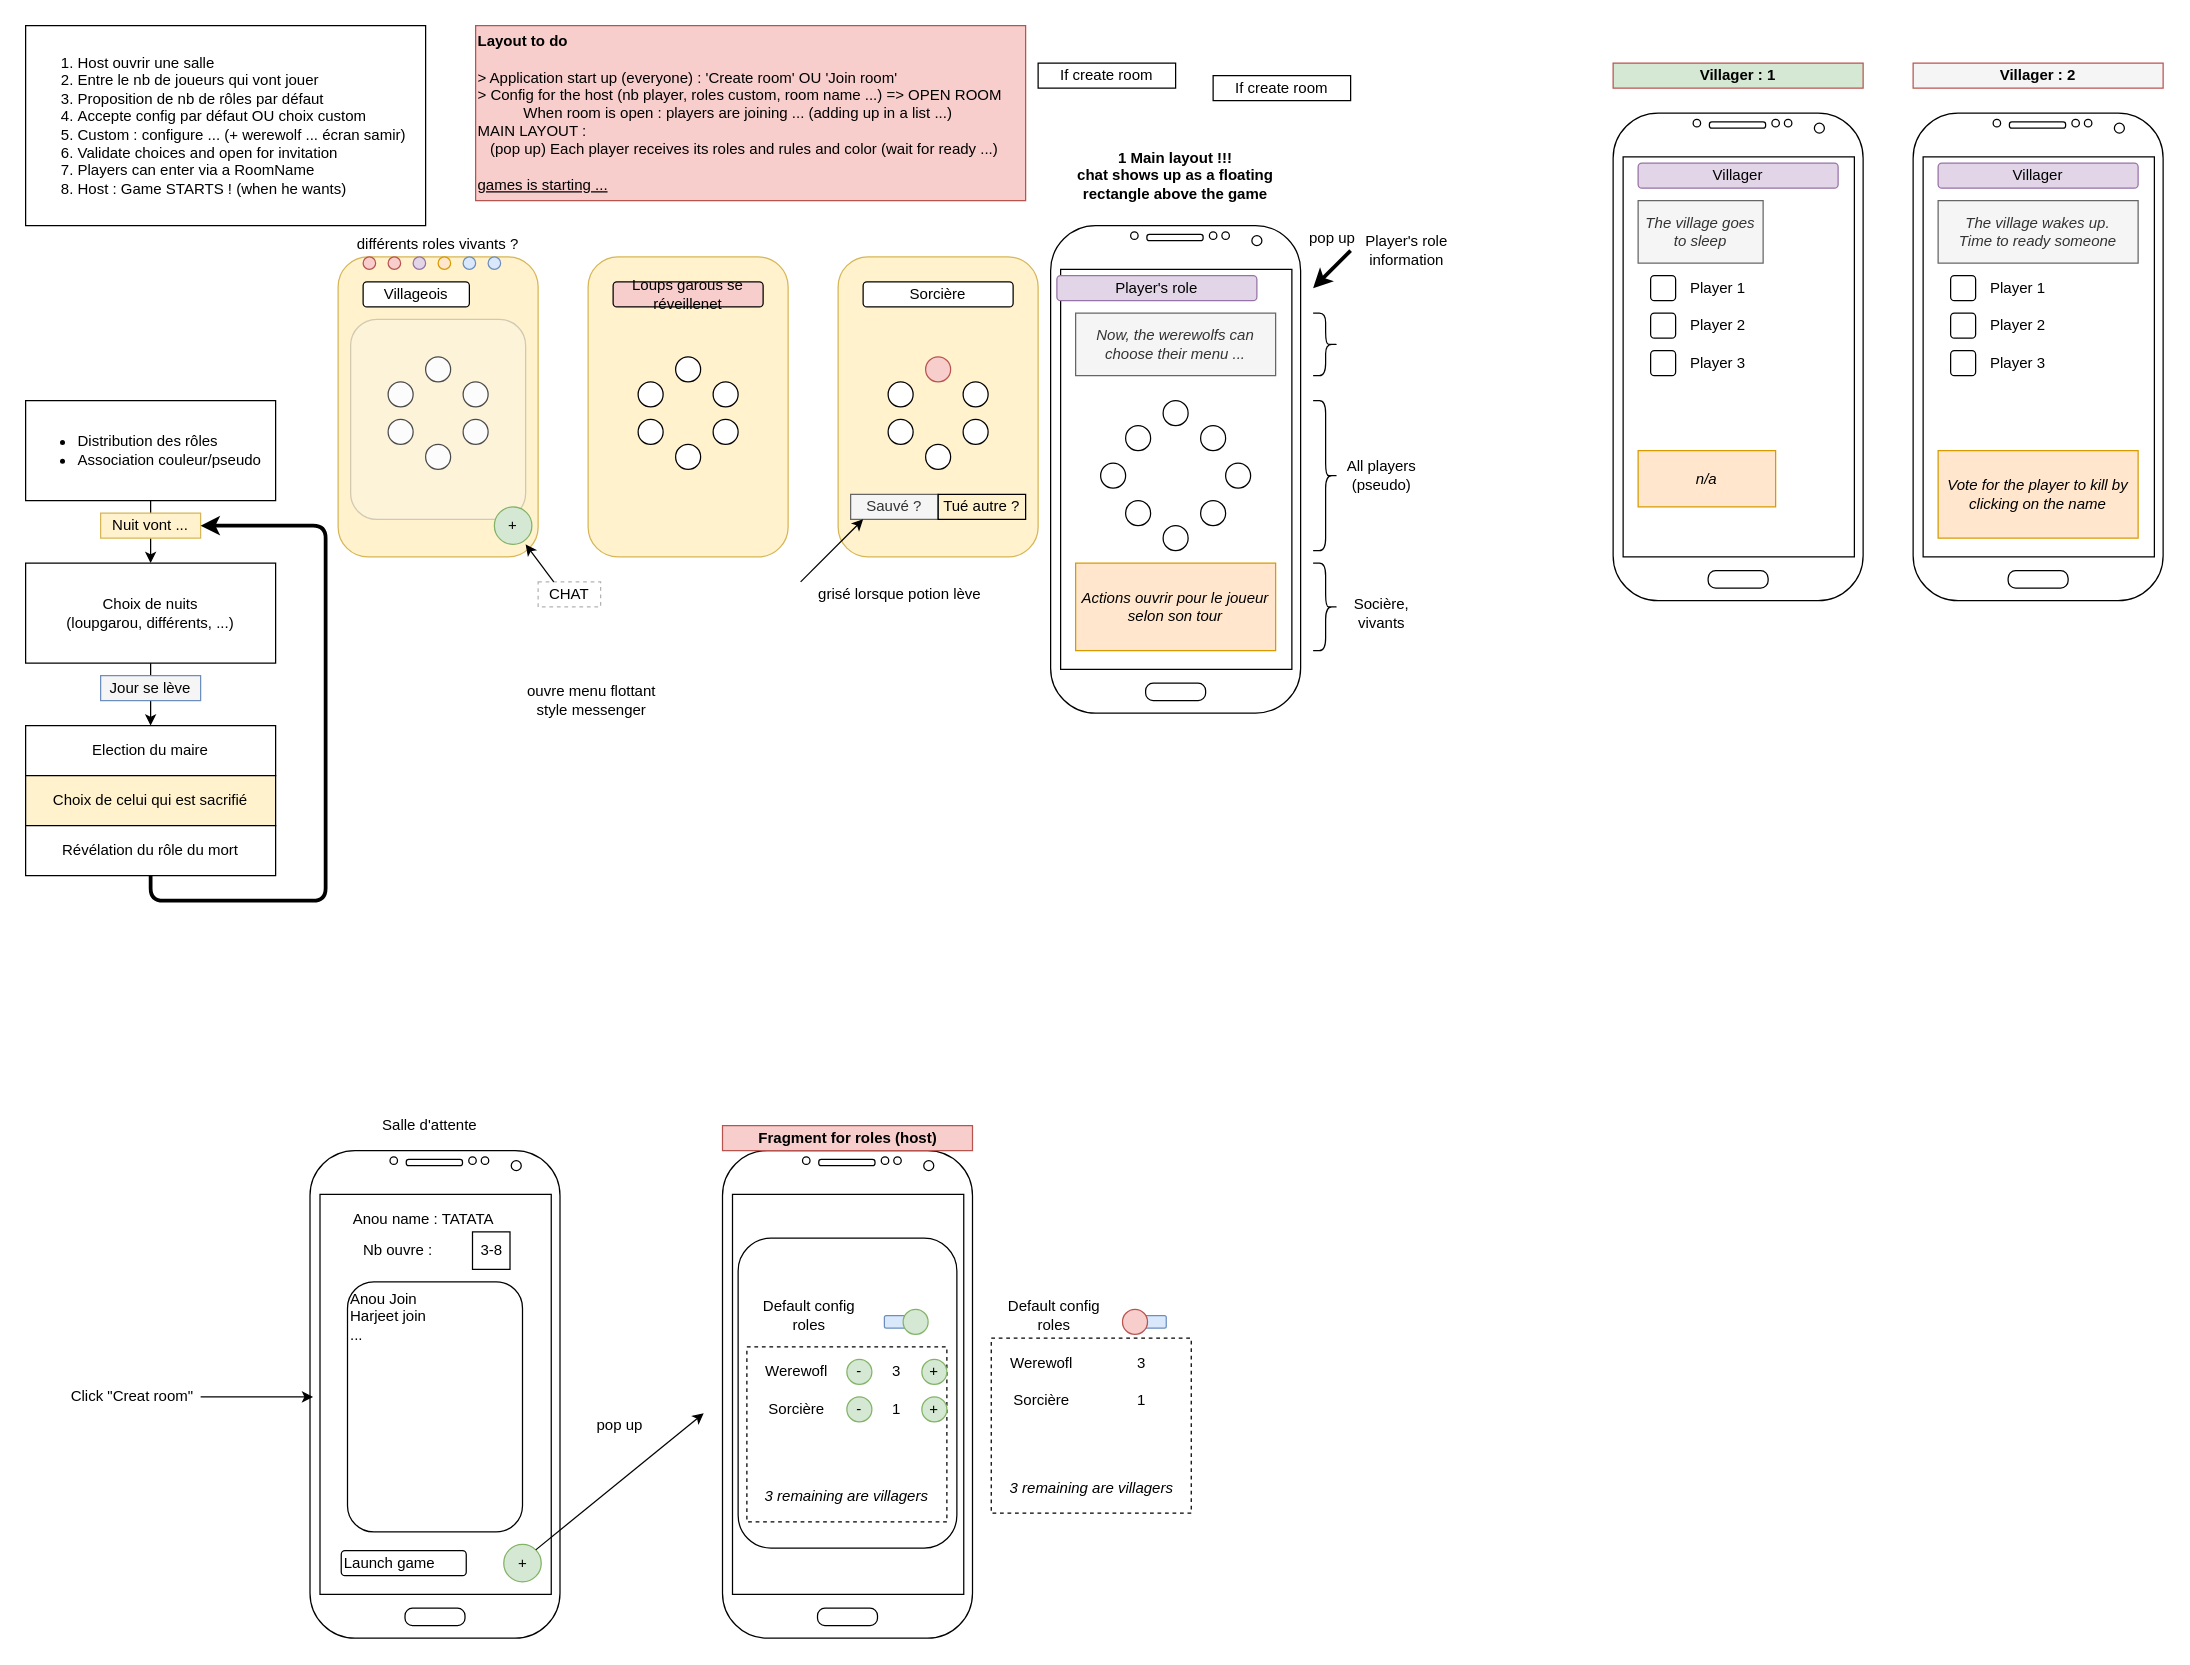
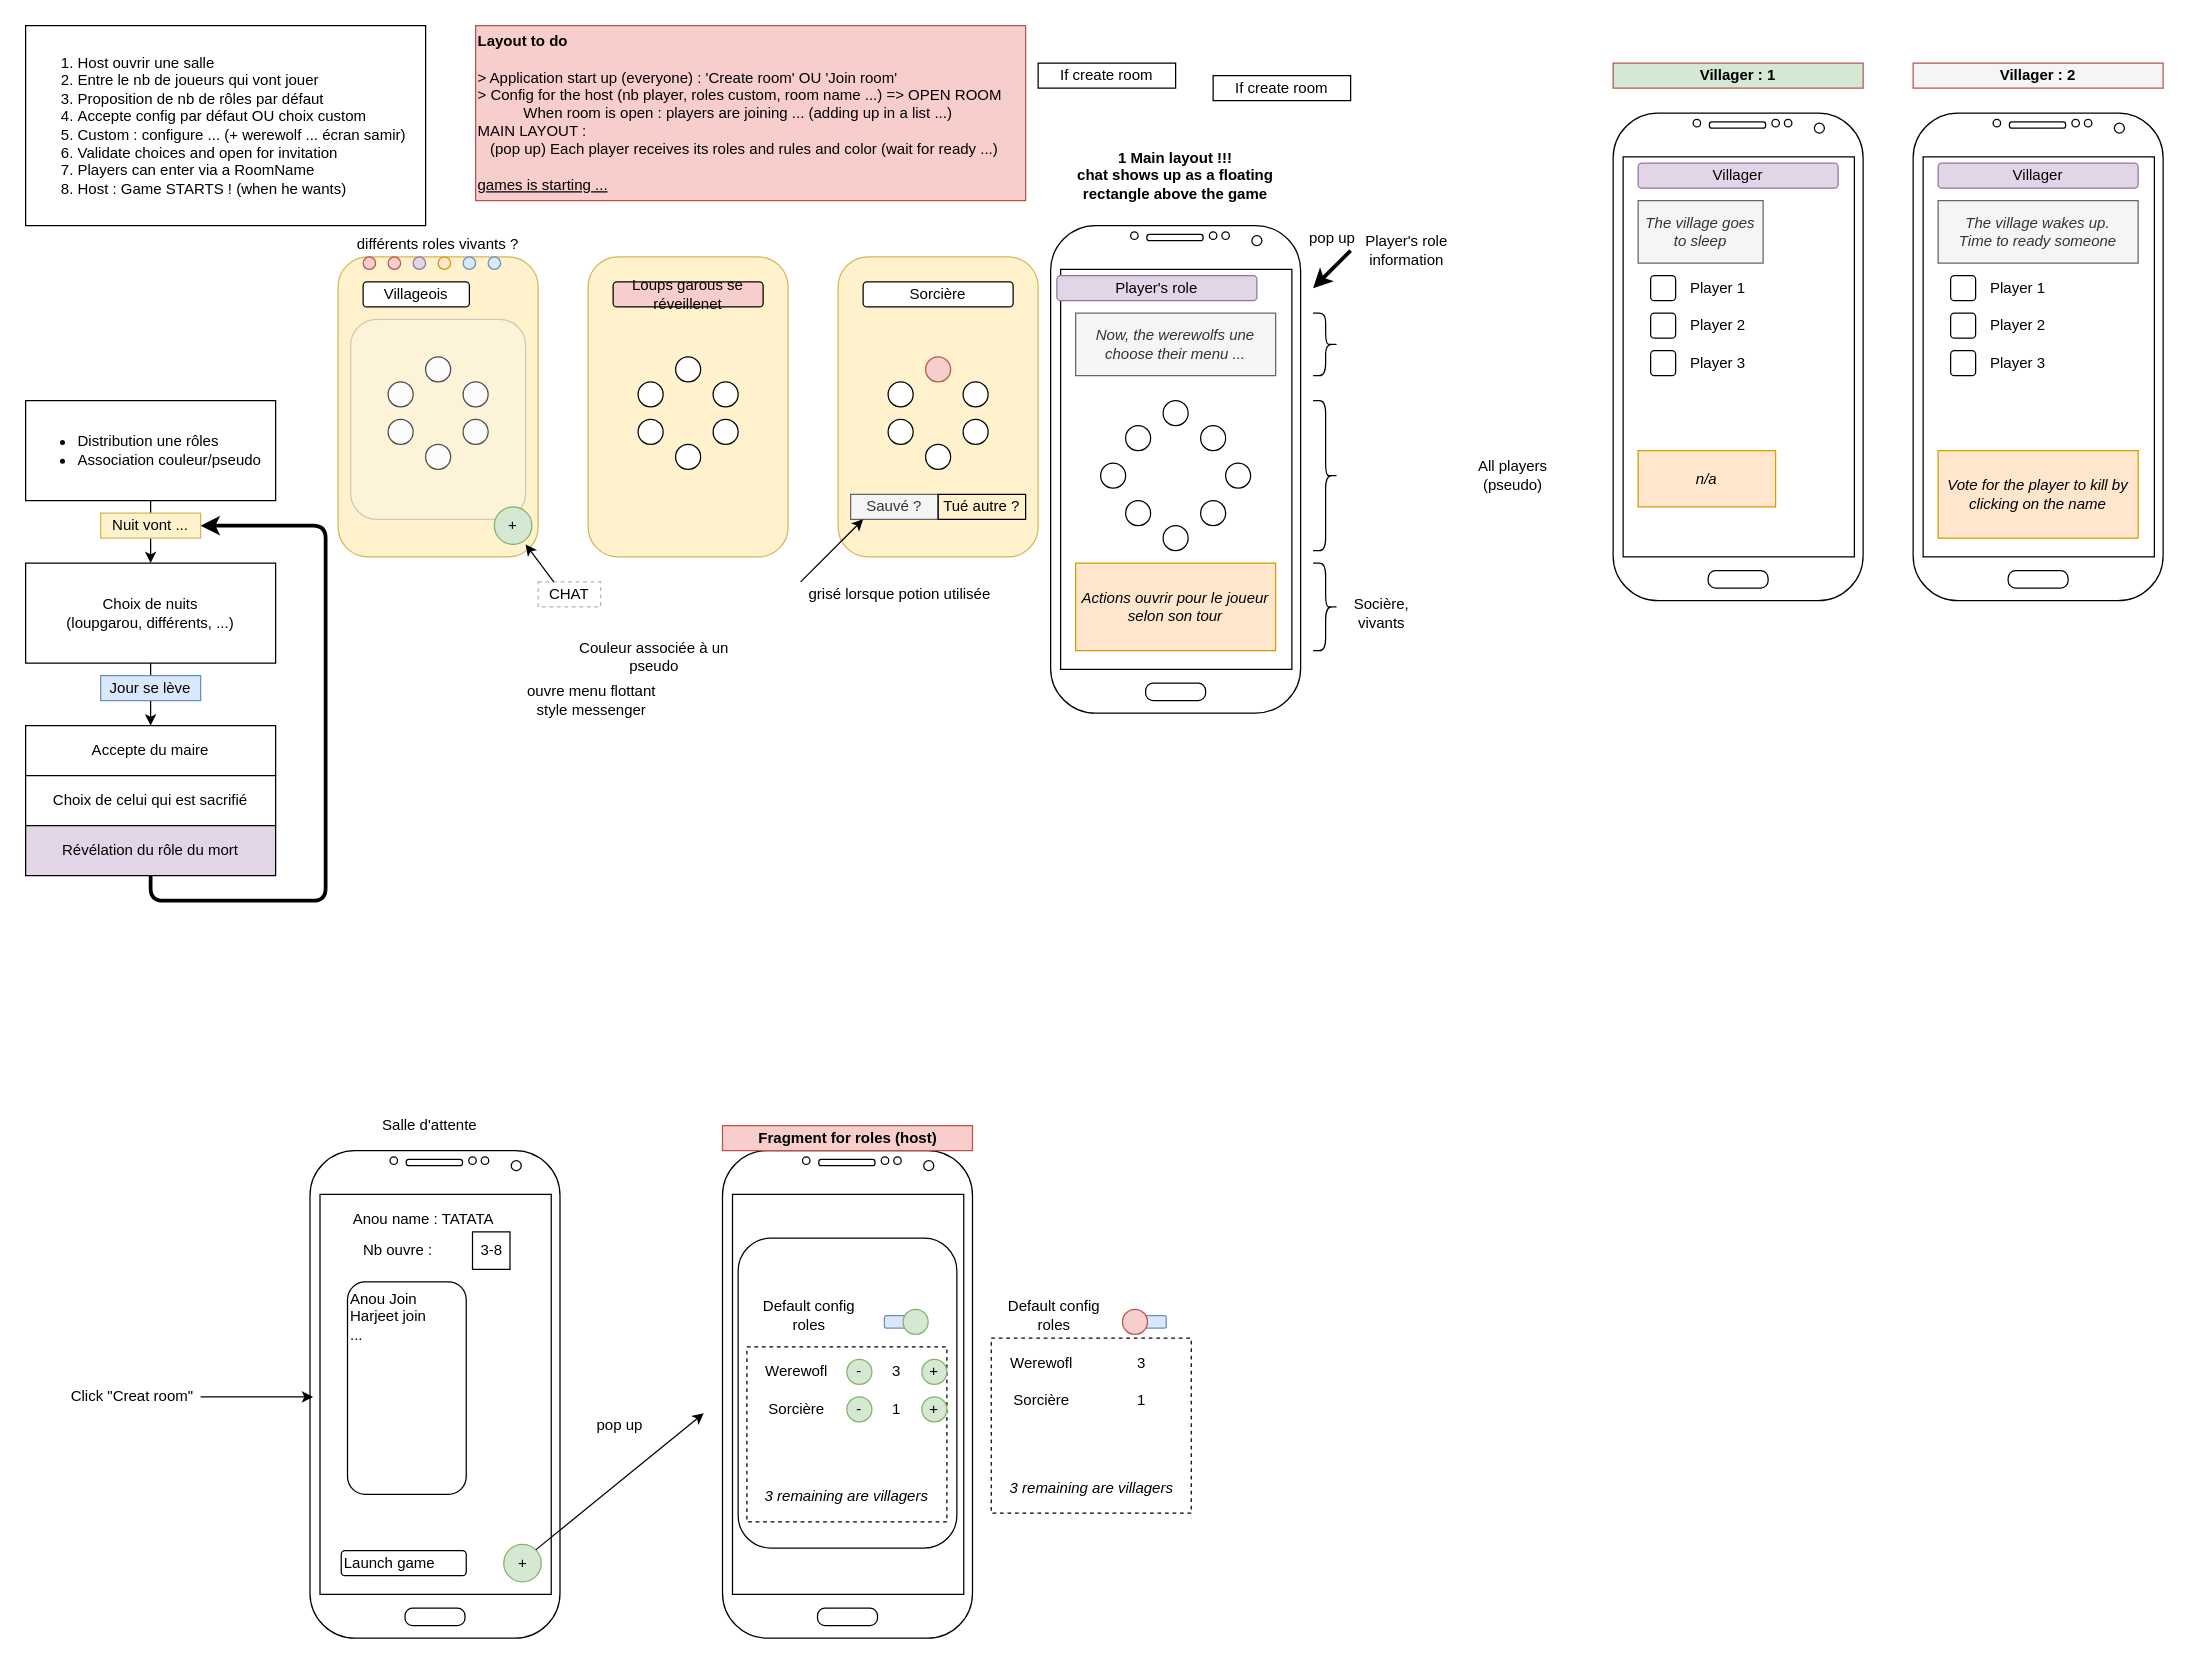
(1176, 344) -> (1176, 344)
(130, 451) -> (130, 451)
(1382, 476) -> (1513, 476)
(900, 594) -> (900, 594)
none -> (654, 657)
(151, 688) -> (151, 688)
(151, 751) -> (151, 751)
(151, 801) -> (151, 801)
(151, 851) -> (151, 851)
(435, 1407) -> (407, 1388)
